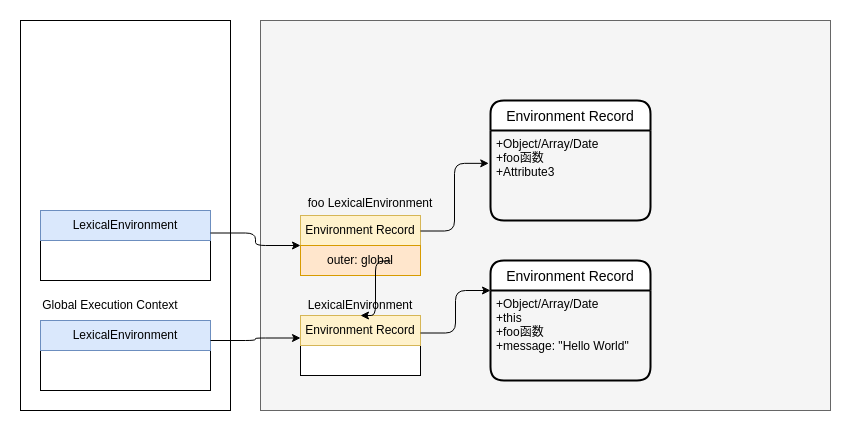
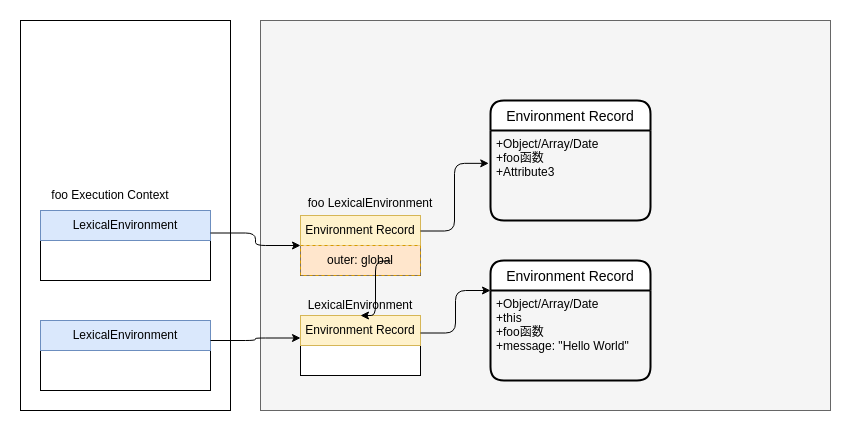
none -> (111, 196)
(361, 261) -> (361, 261)
(111, 306) -> none
